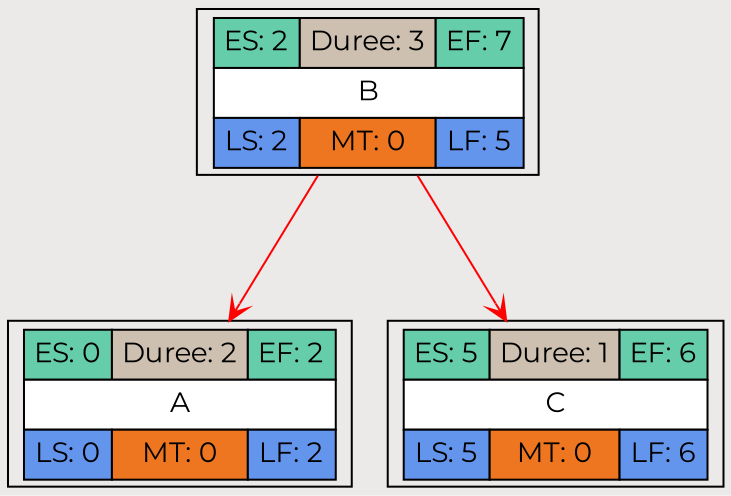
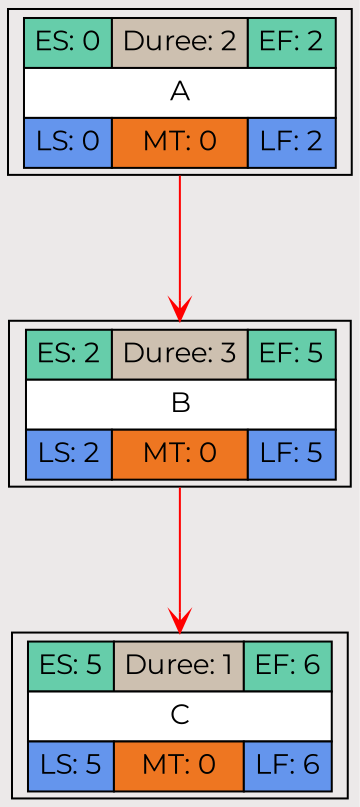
(480, 42) -> (292, 354)
(279, 240) -> (180, 238)
